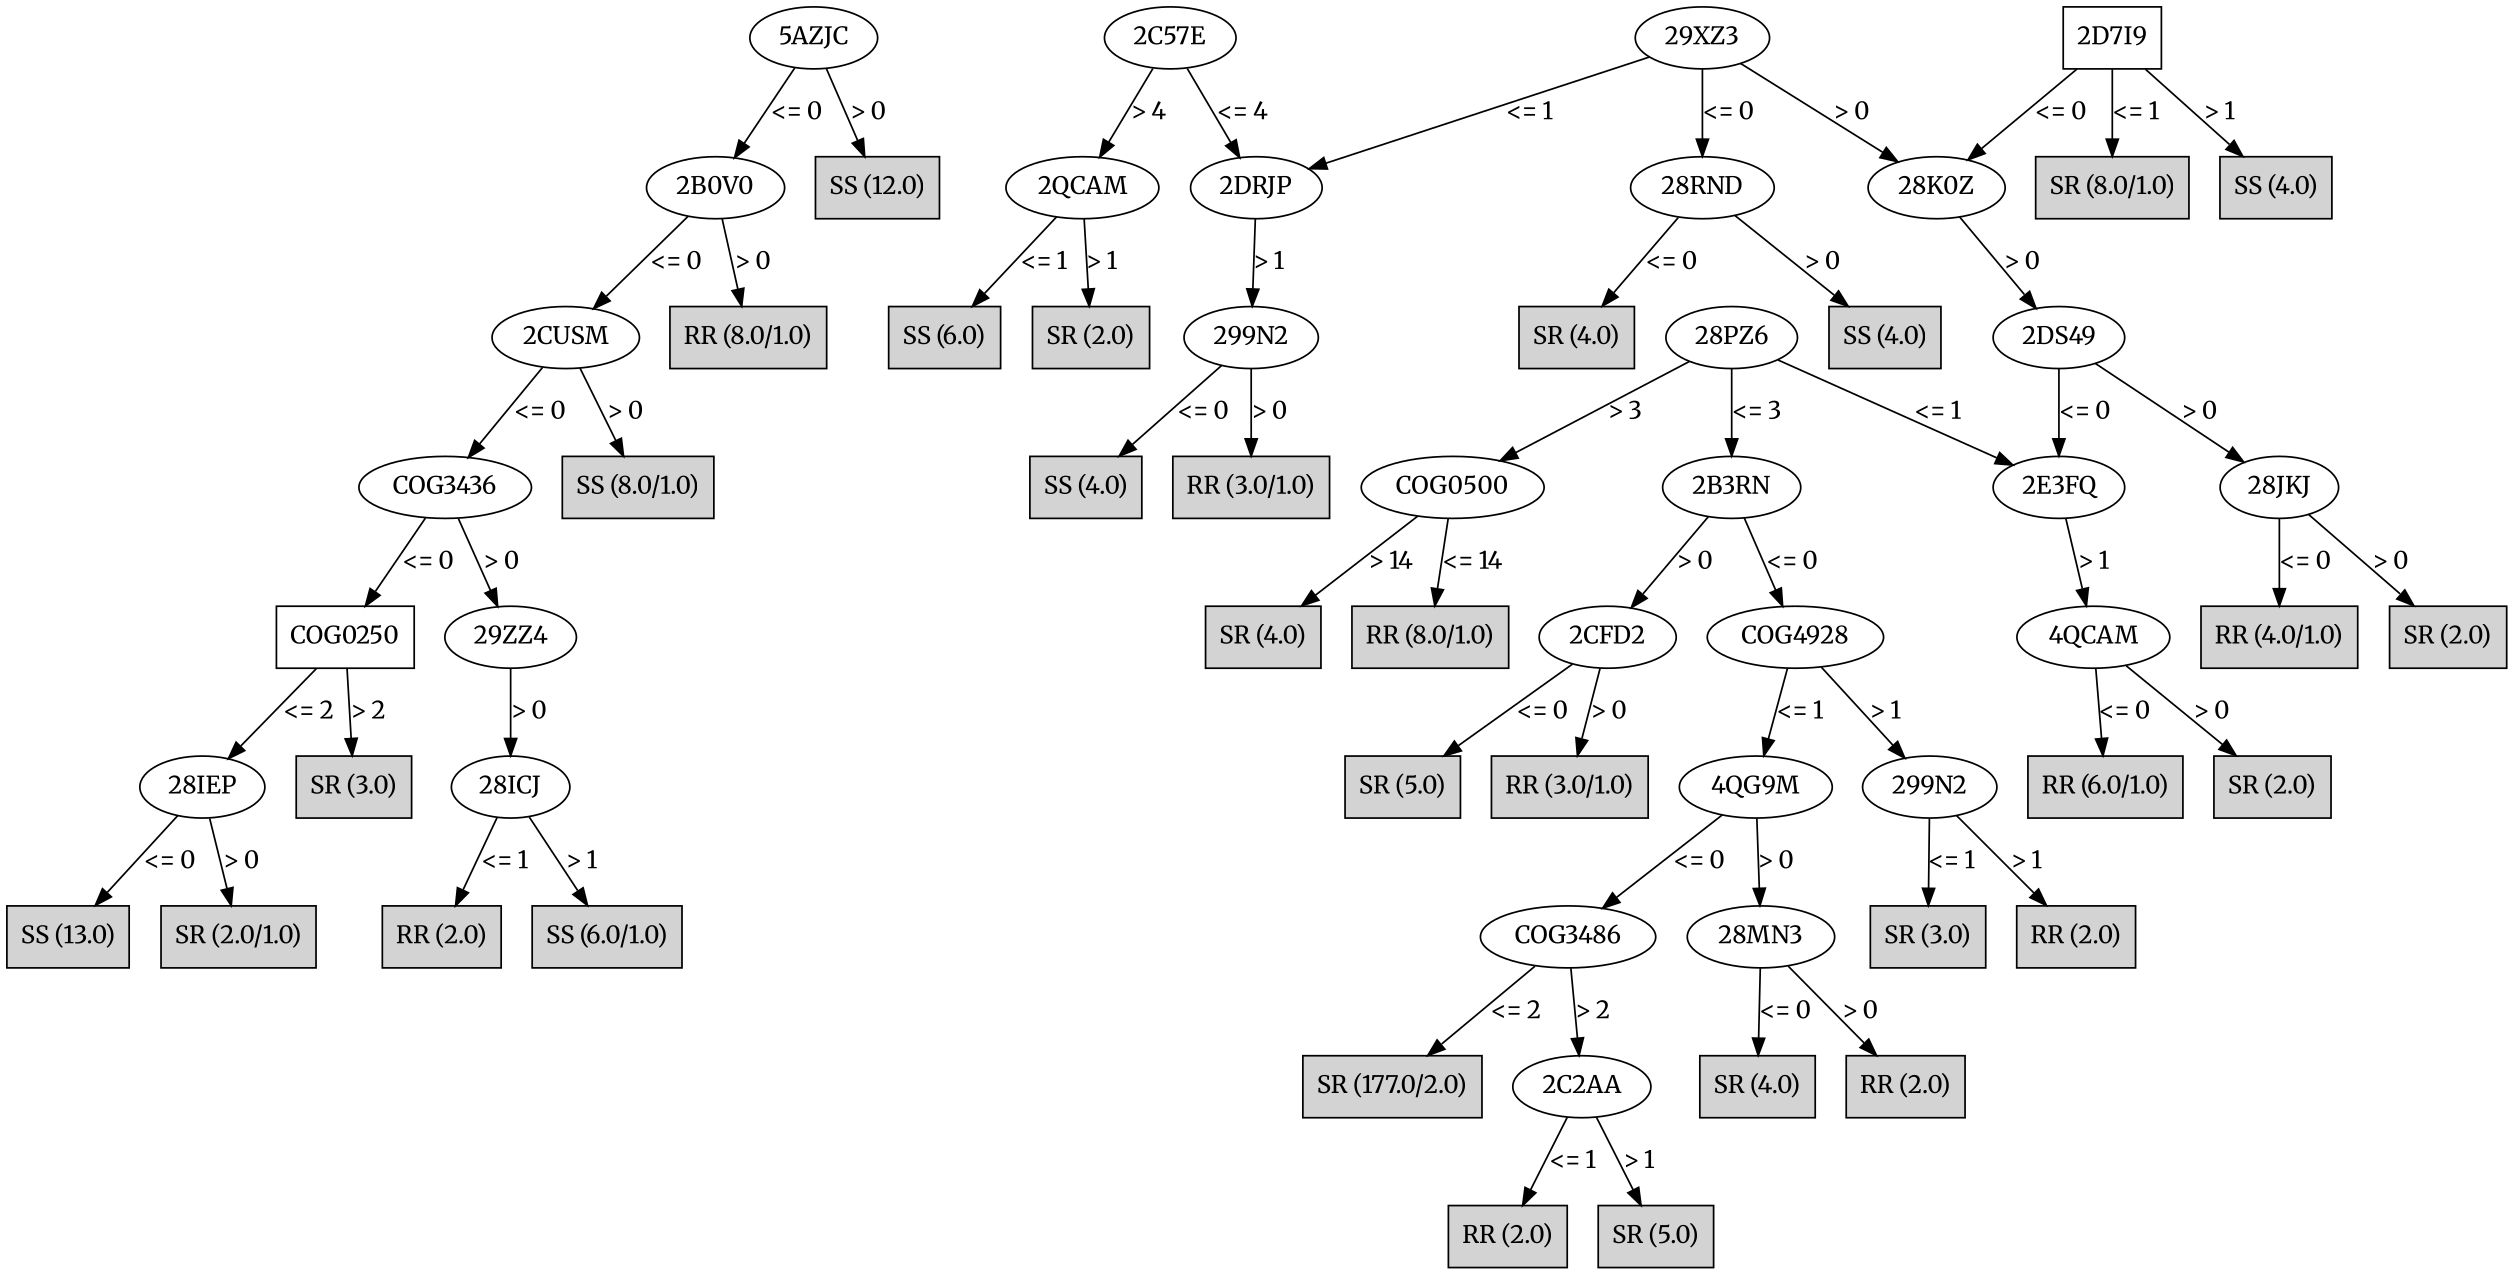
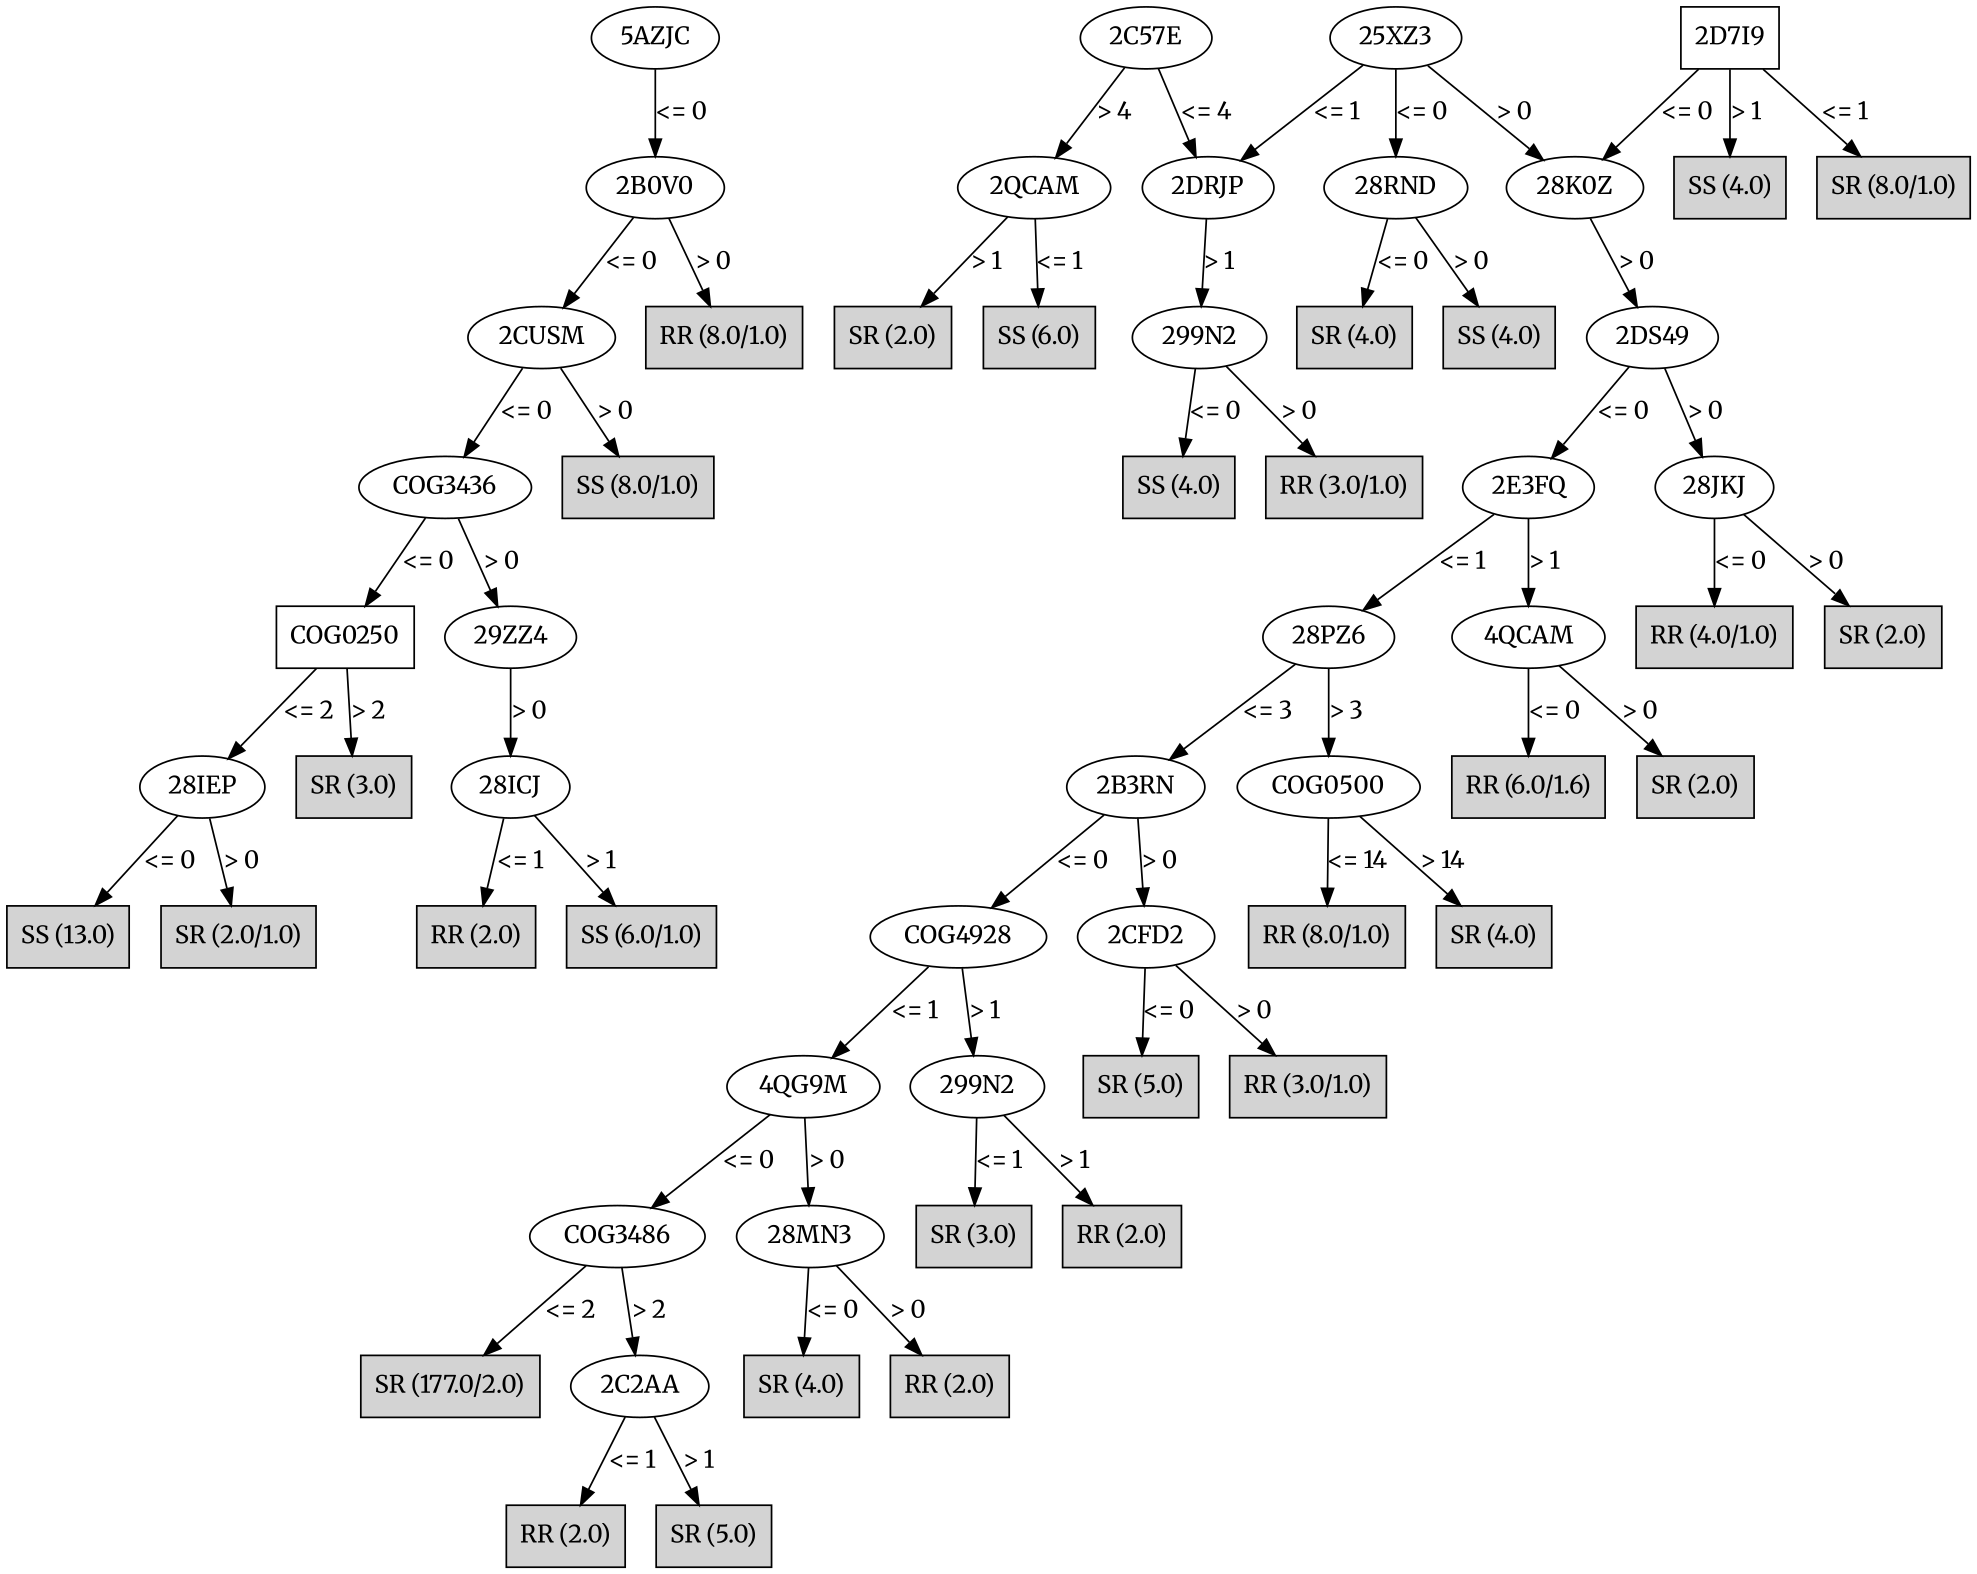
(1702, 38) -> (1396, 38)
(877, 188) -> none
(1887, 409) -> (1436, 557)
(2105, 787) -> (1528, 787)
